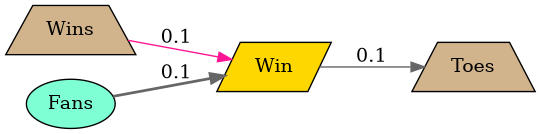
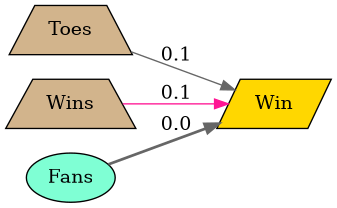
(365, 67) -> (177, 68)
(176, 73) -> (176, 125)
